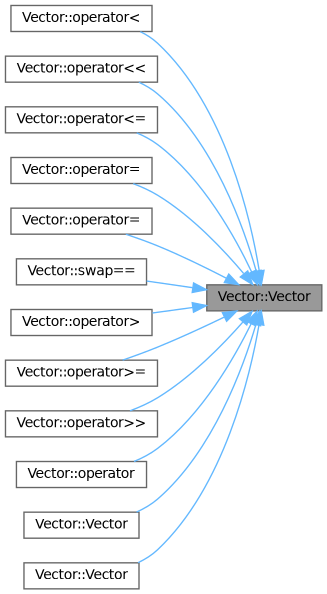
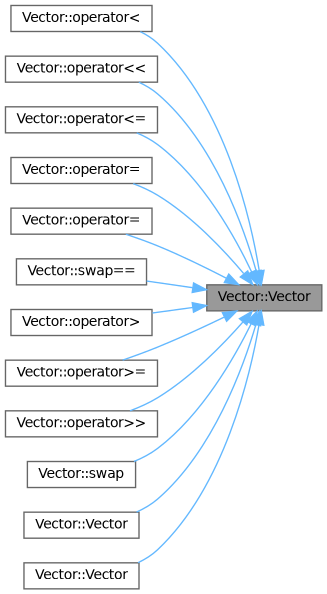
(81, 475) -> (81, 475)
